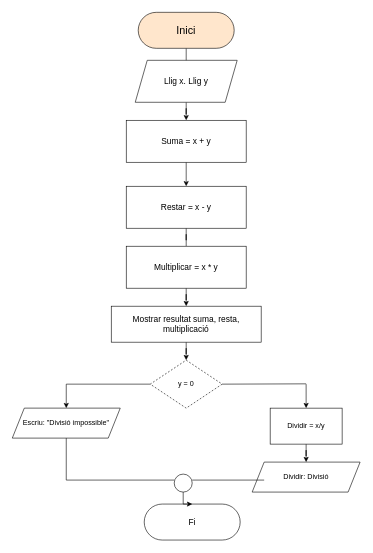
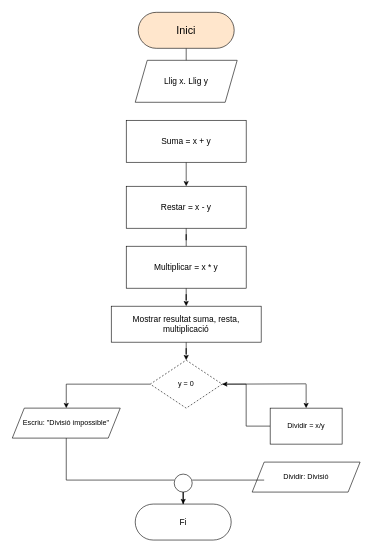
(186, 111) -> none
(306, 453) -> (246, 418)
(192, 522) -> (183, 522)
